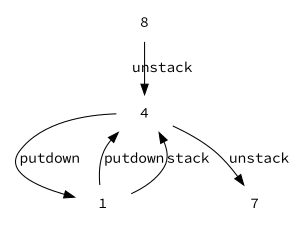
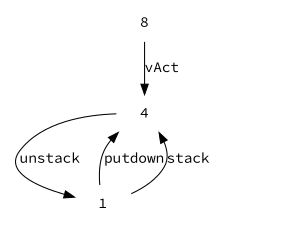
(162, 68) -> (162, 68)
(50, 159) -> (50, 159)
(255, 204) -> none
